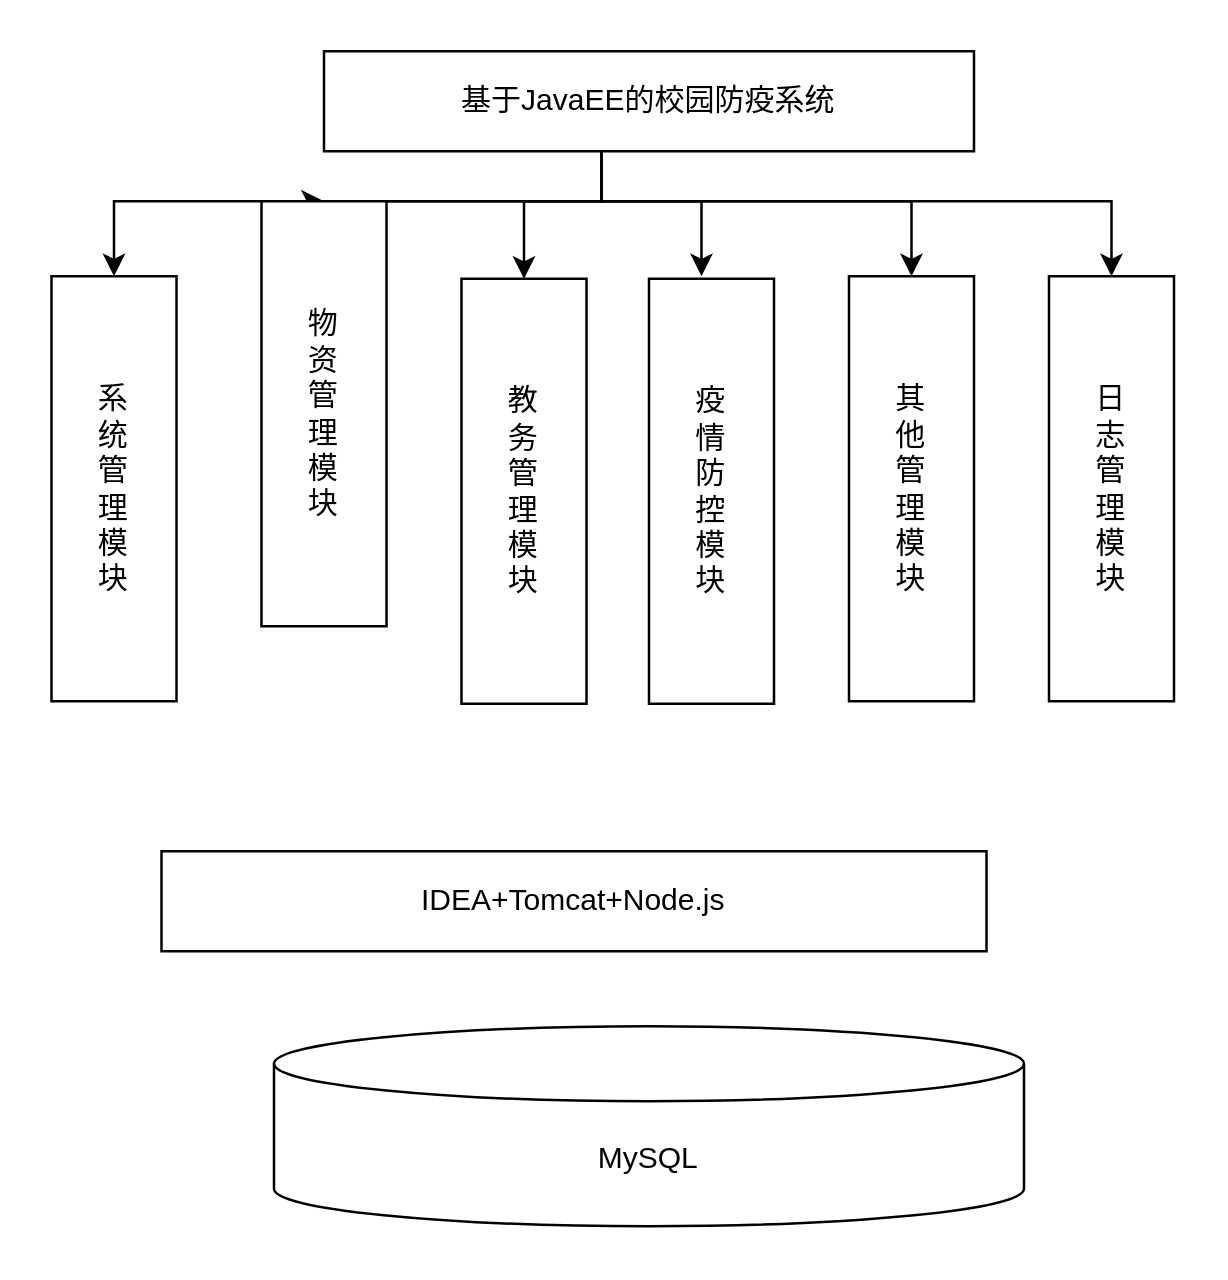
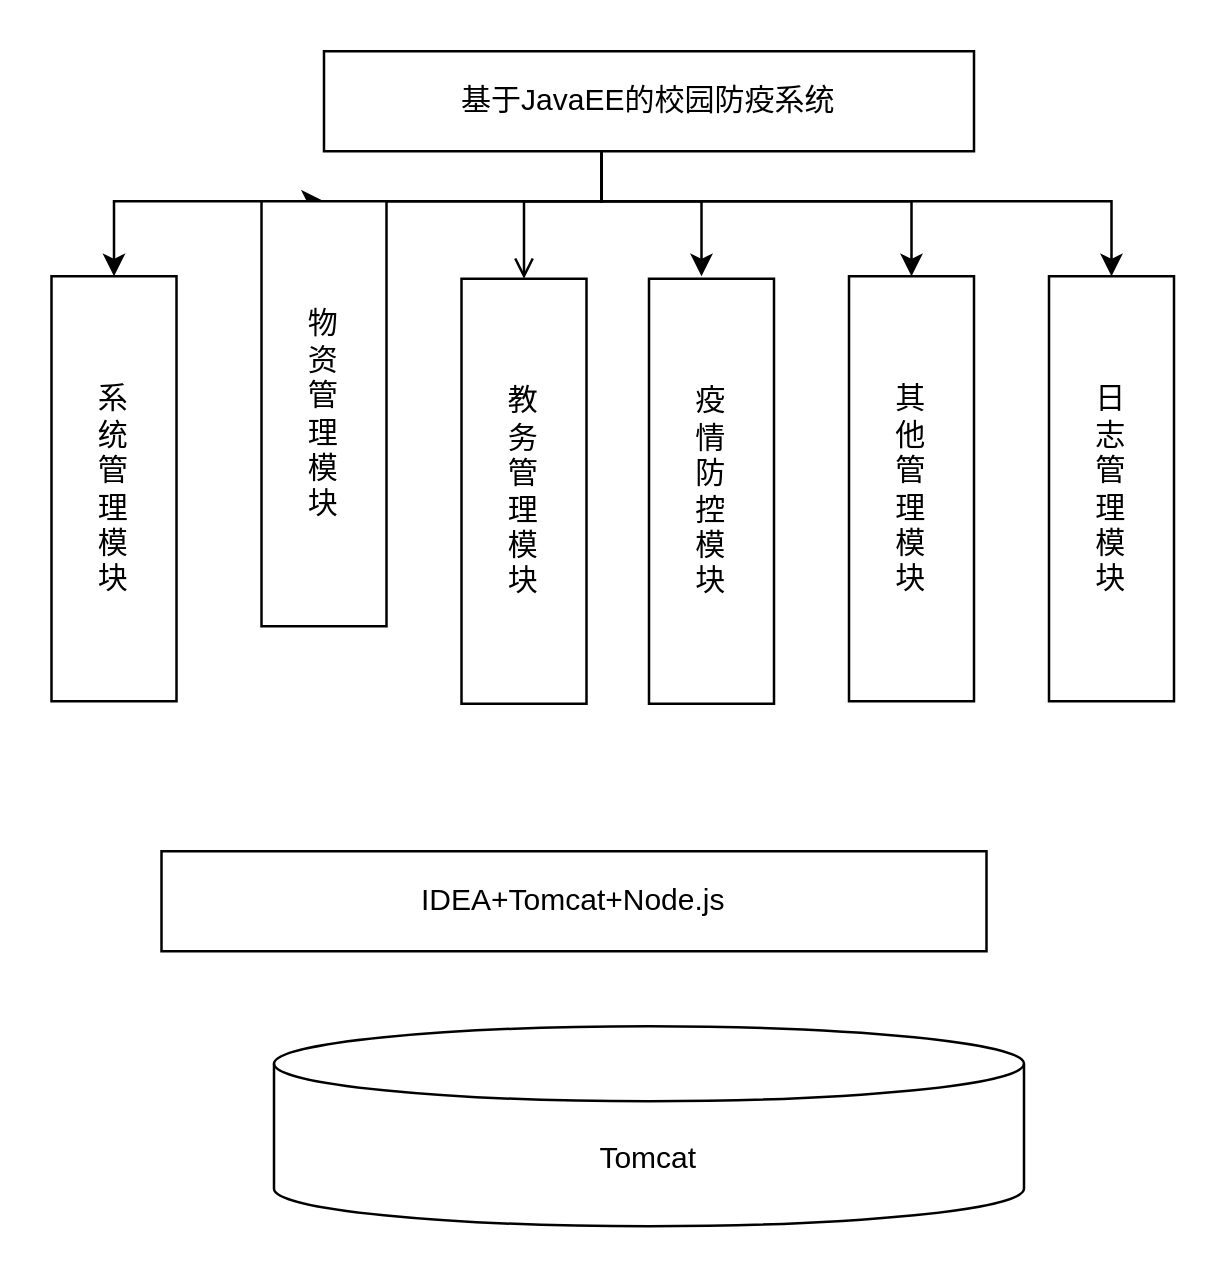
(524, 260) -> (524, 264)
(649, 1159) -> (649, 1159)
